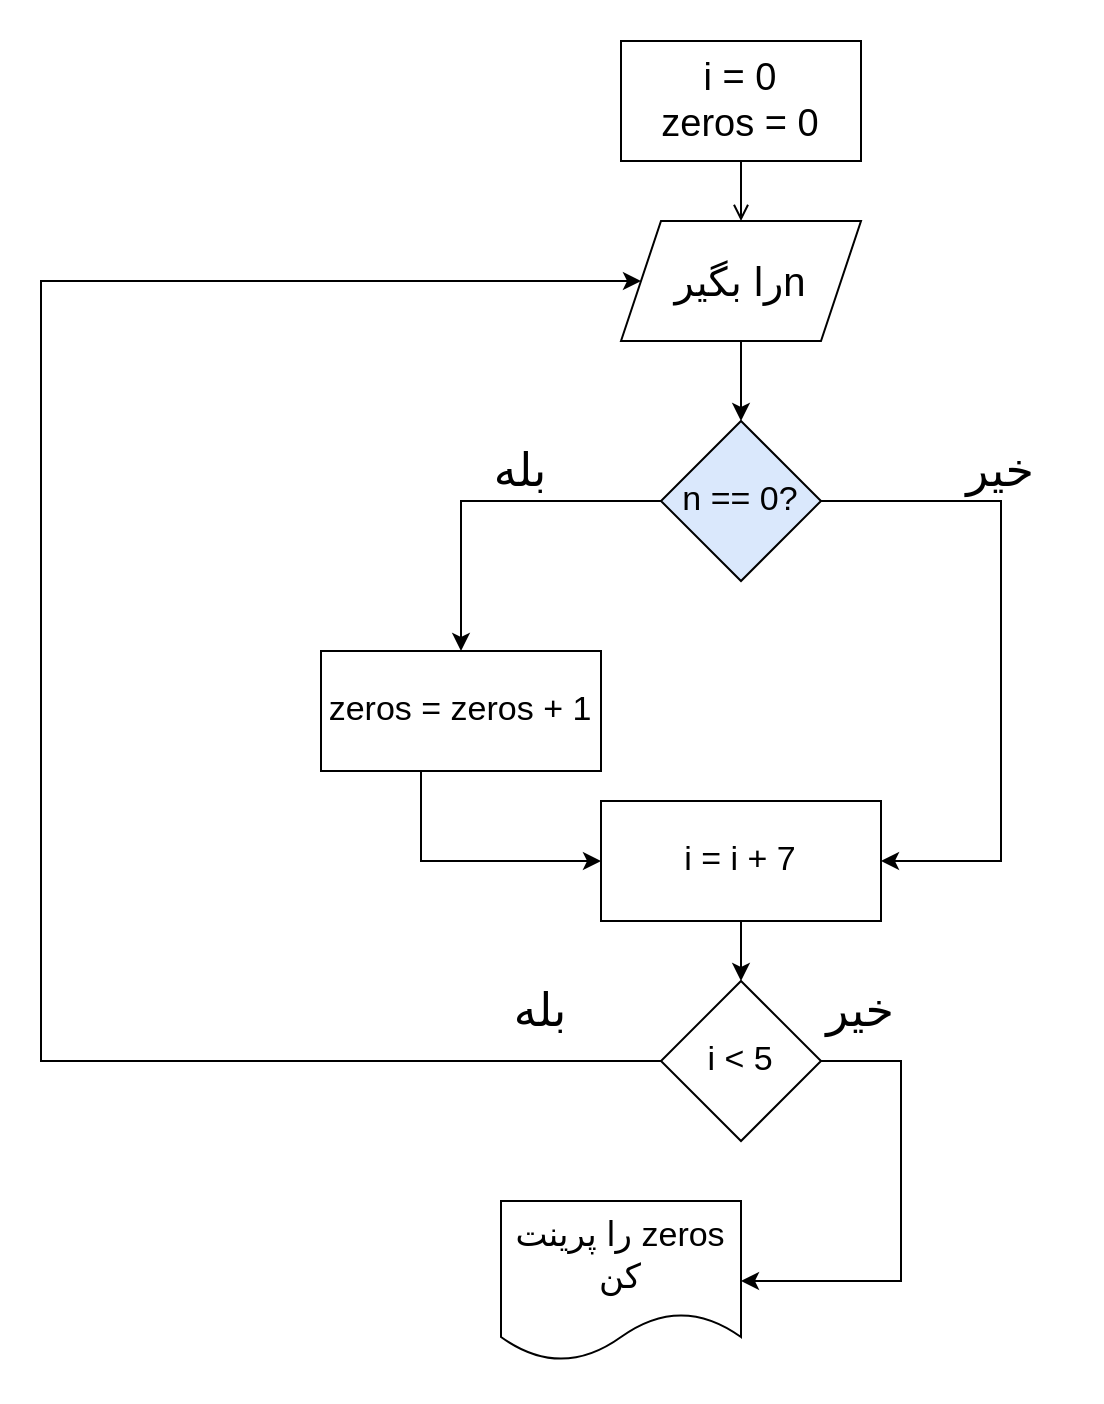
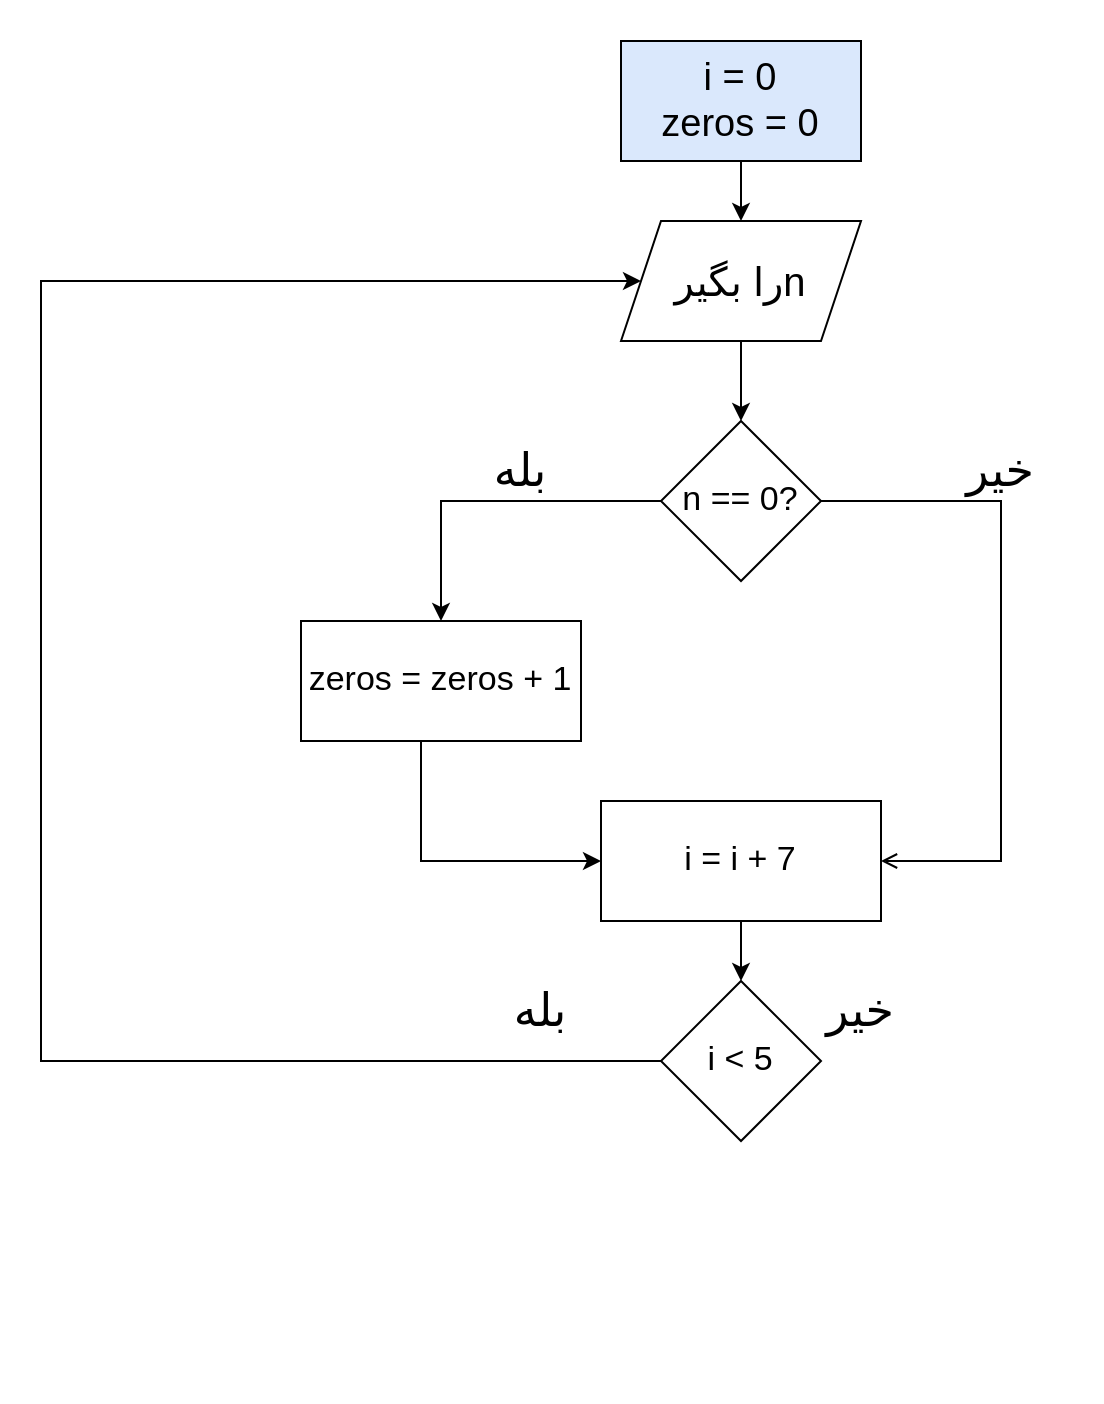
(741, 101) -> (741, 101)
(741, 209) -> (741, 206)
(741, 501) -> (741, 501)
(461, 711) -> (441, 681)
(896, 861) -> (893, 861)
(901, 1204) -> none
(621, 1281) -> none
